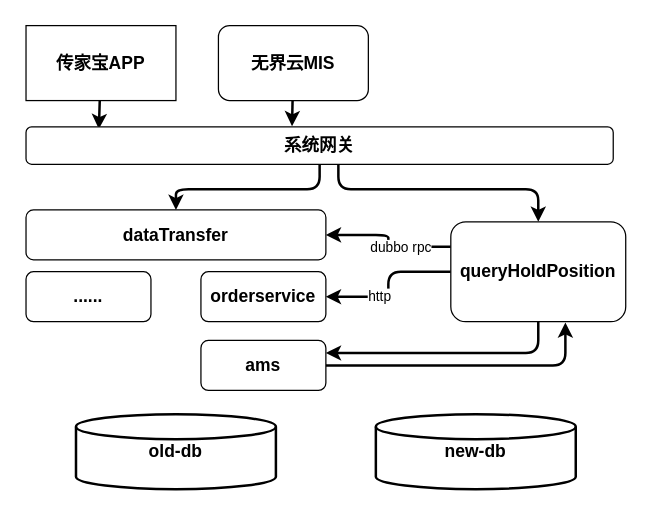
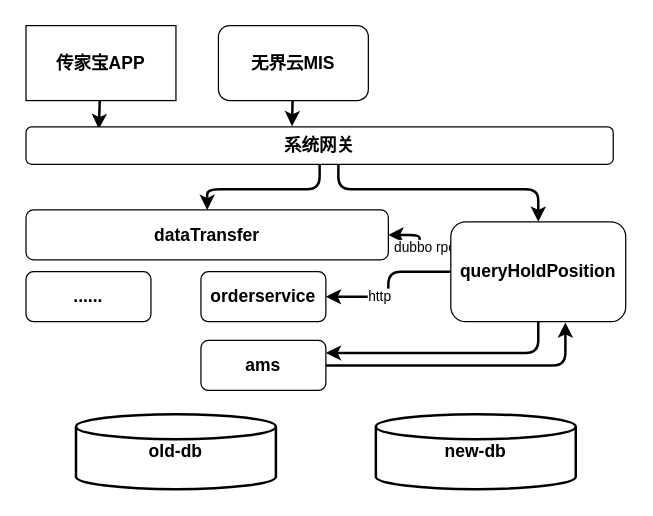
(176, 235) -> (207, 235)
